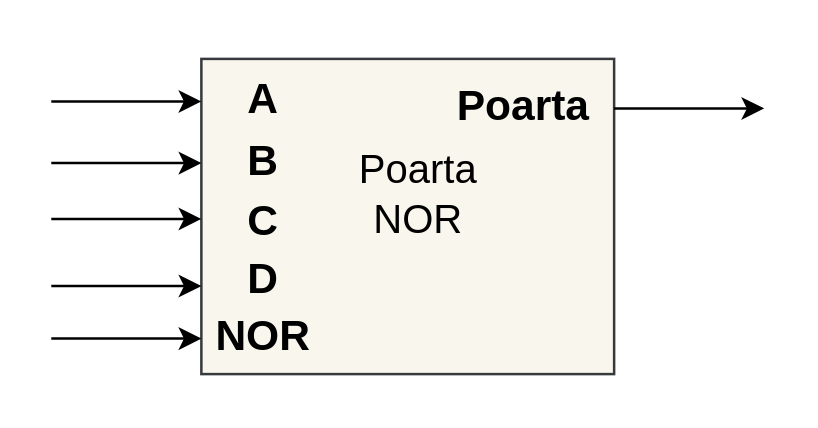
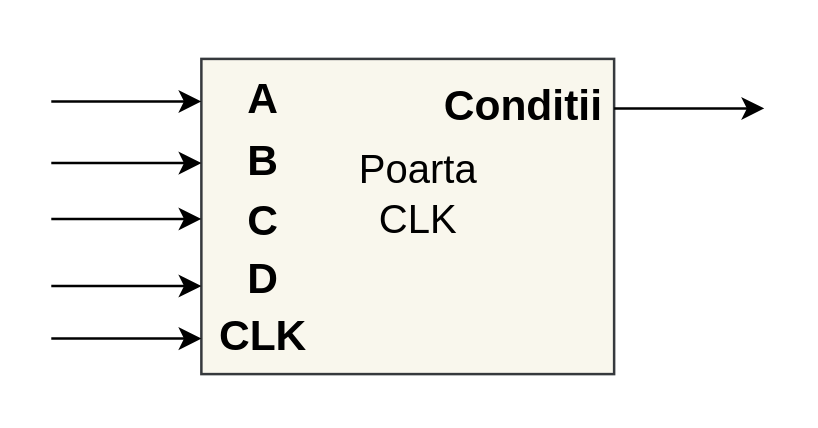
(524, 109) -> (524, 109)
(419, 194) -> (419, 194)
(264, 339) -> (264, 339)
